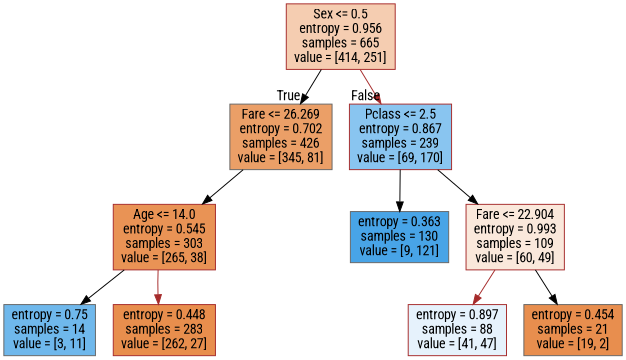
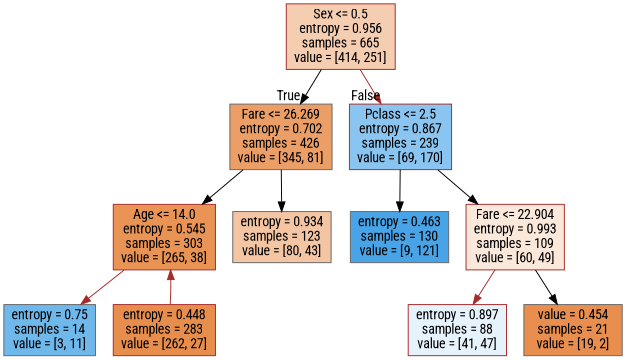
none -> (282, 237)
(400, 237) -> (400, 237)
(158, 282) -> (171, 292)
(106, 284) -> (106, 284)
(573, 330) -> (573, 330)
